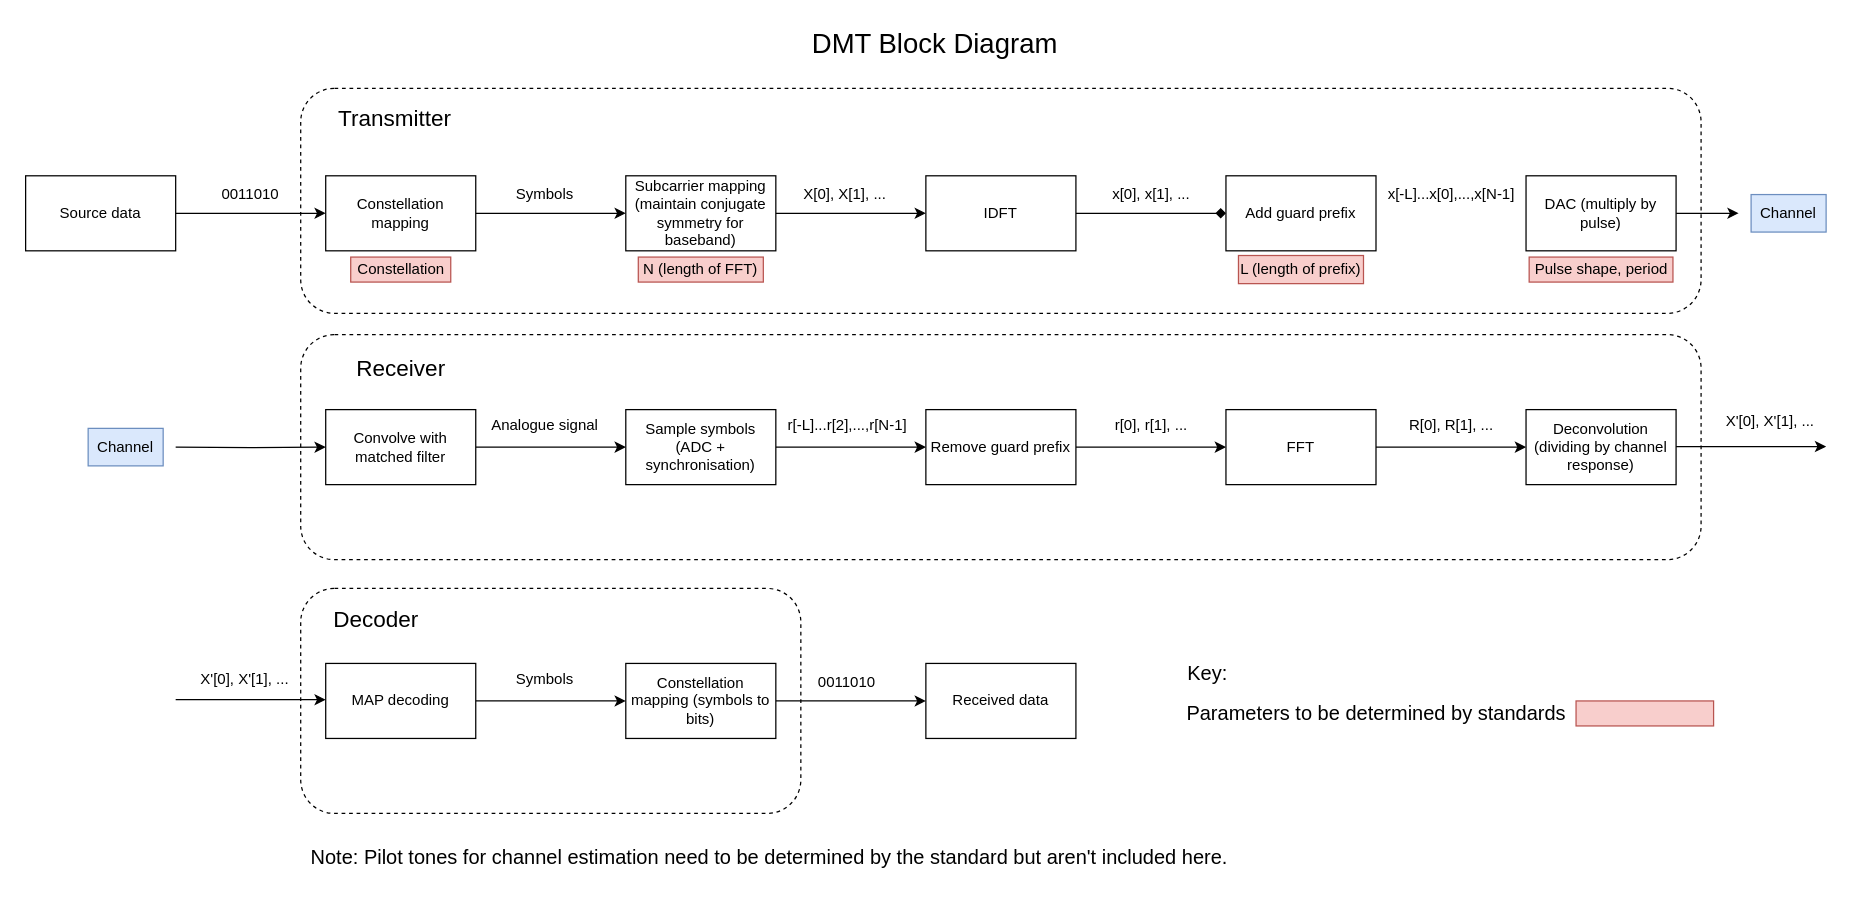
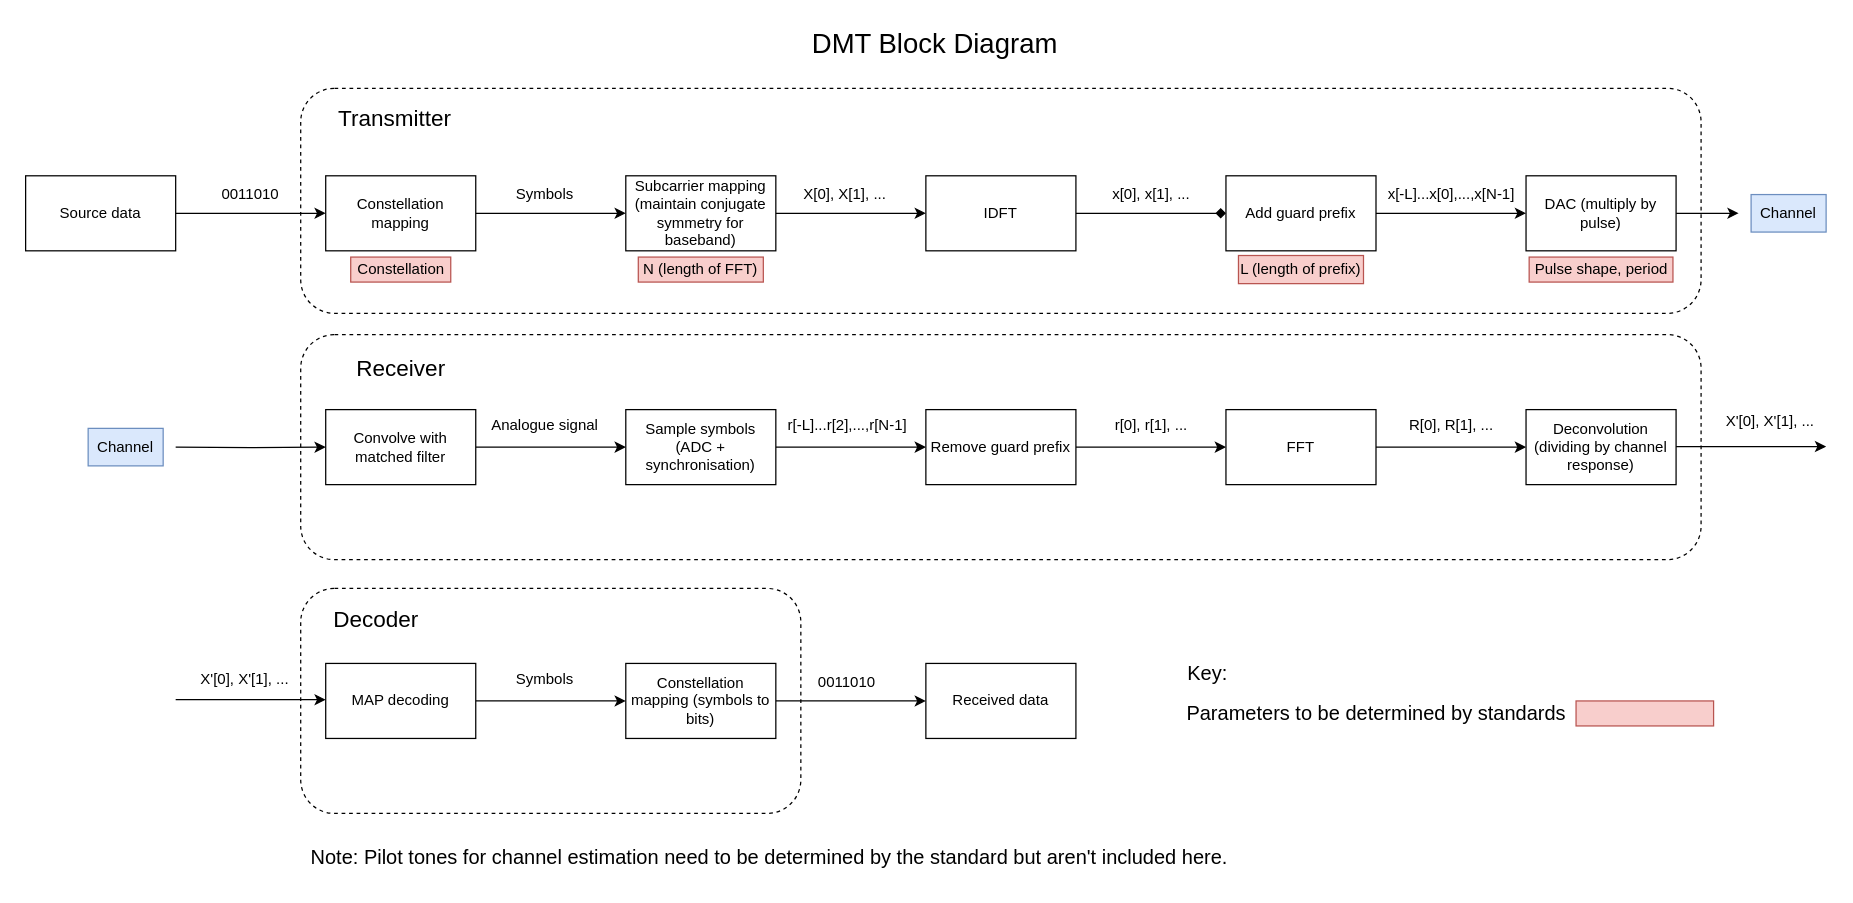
none -> (1447, 213)
